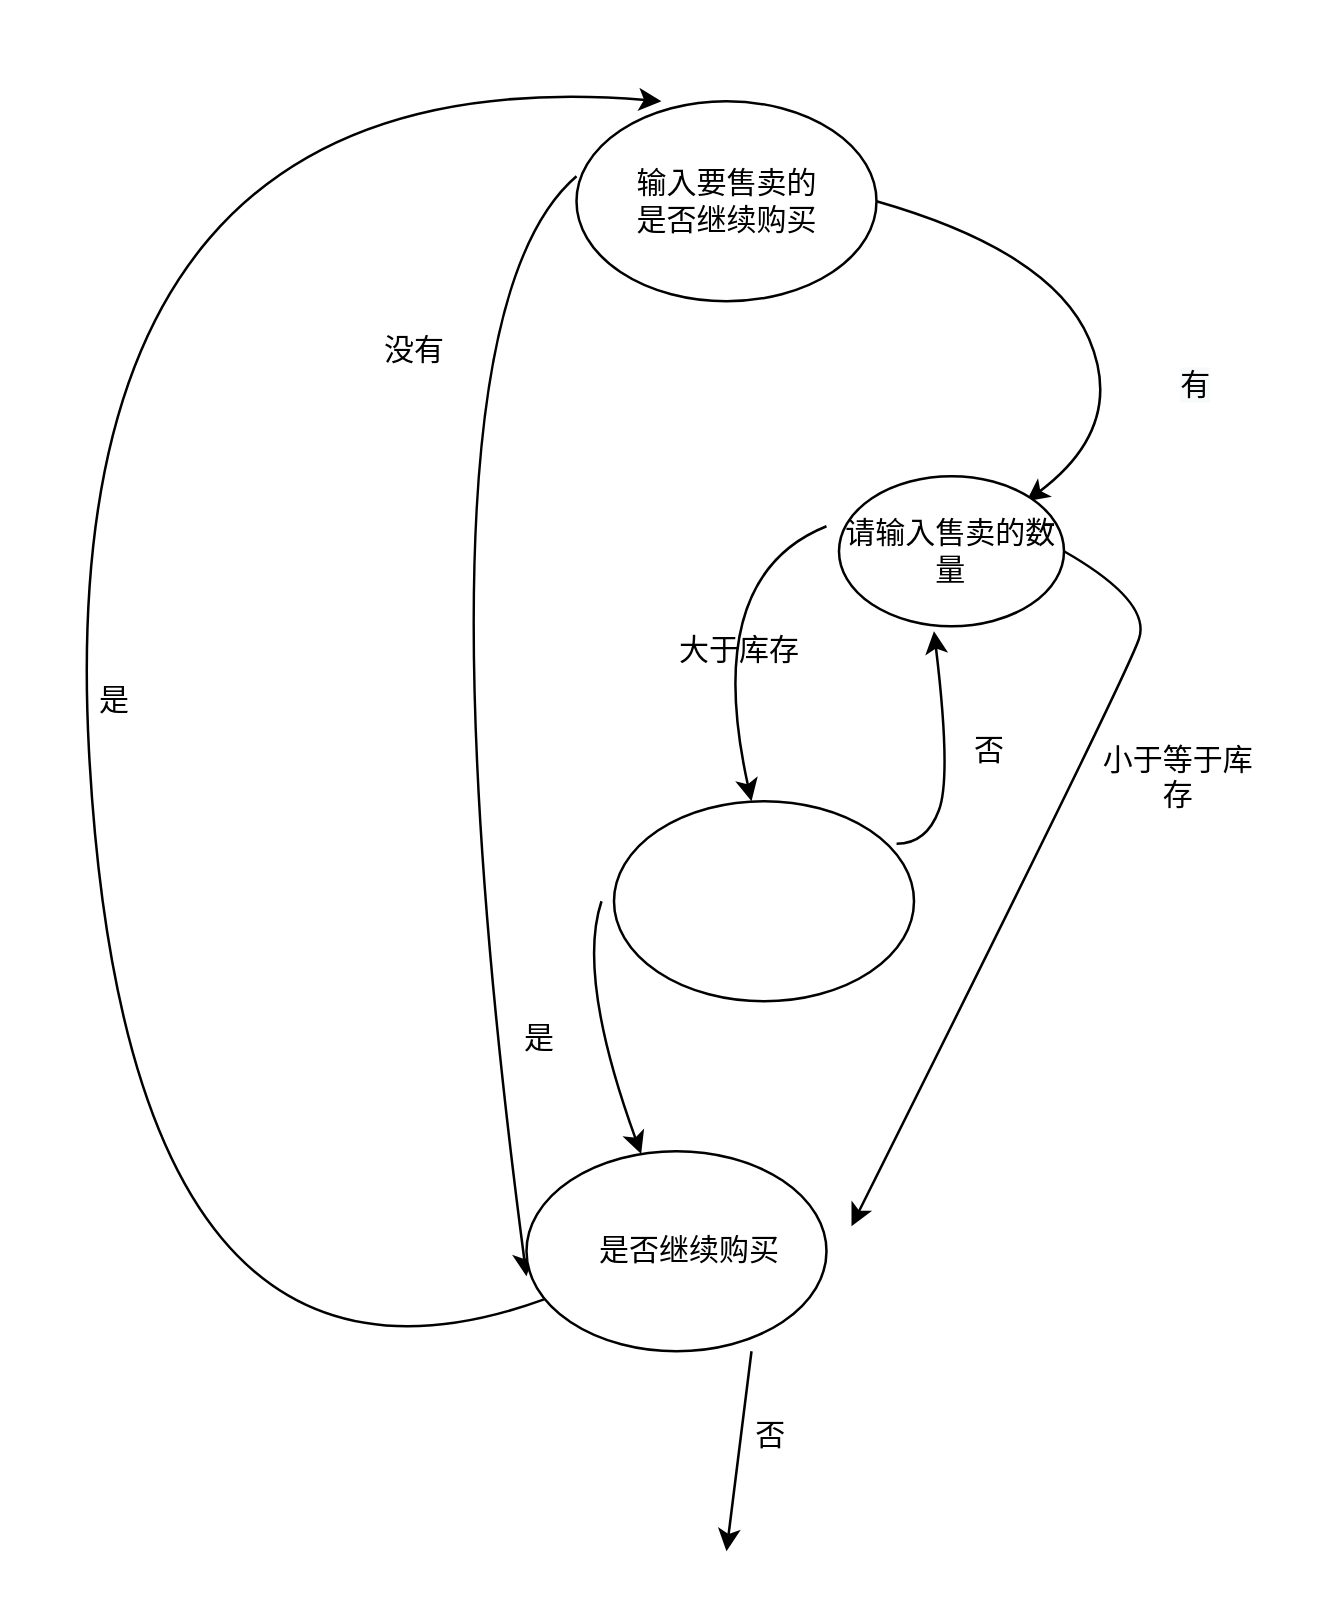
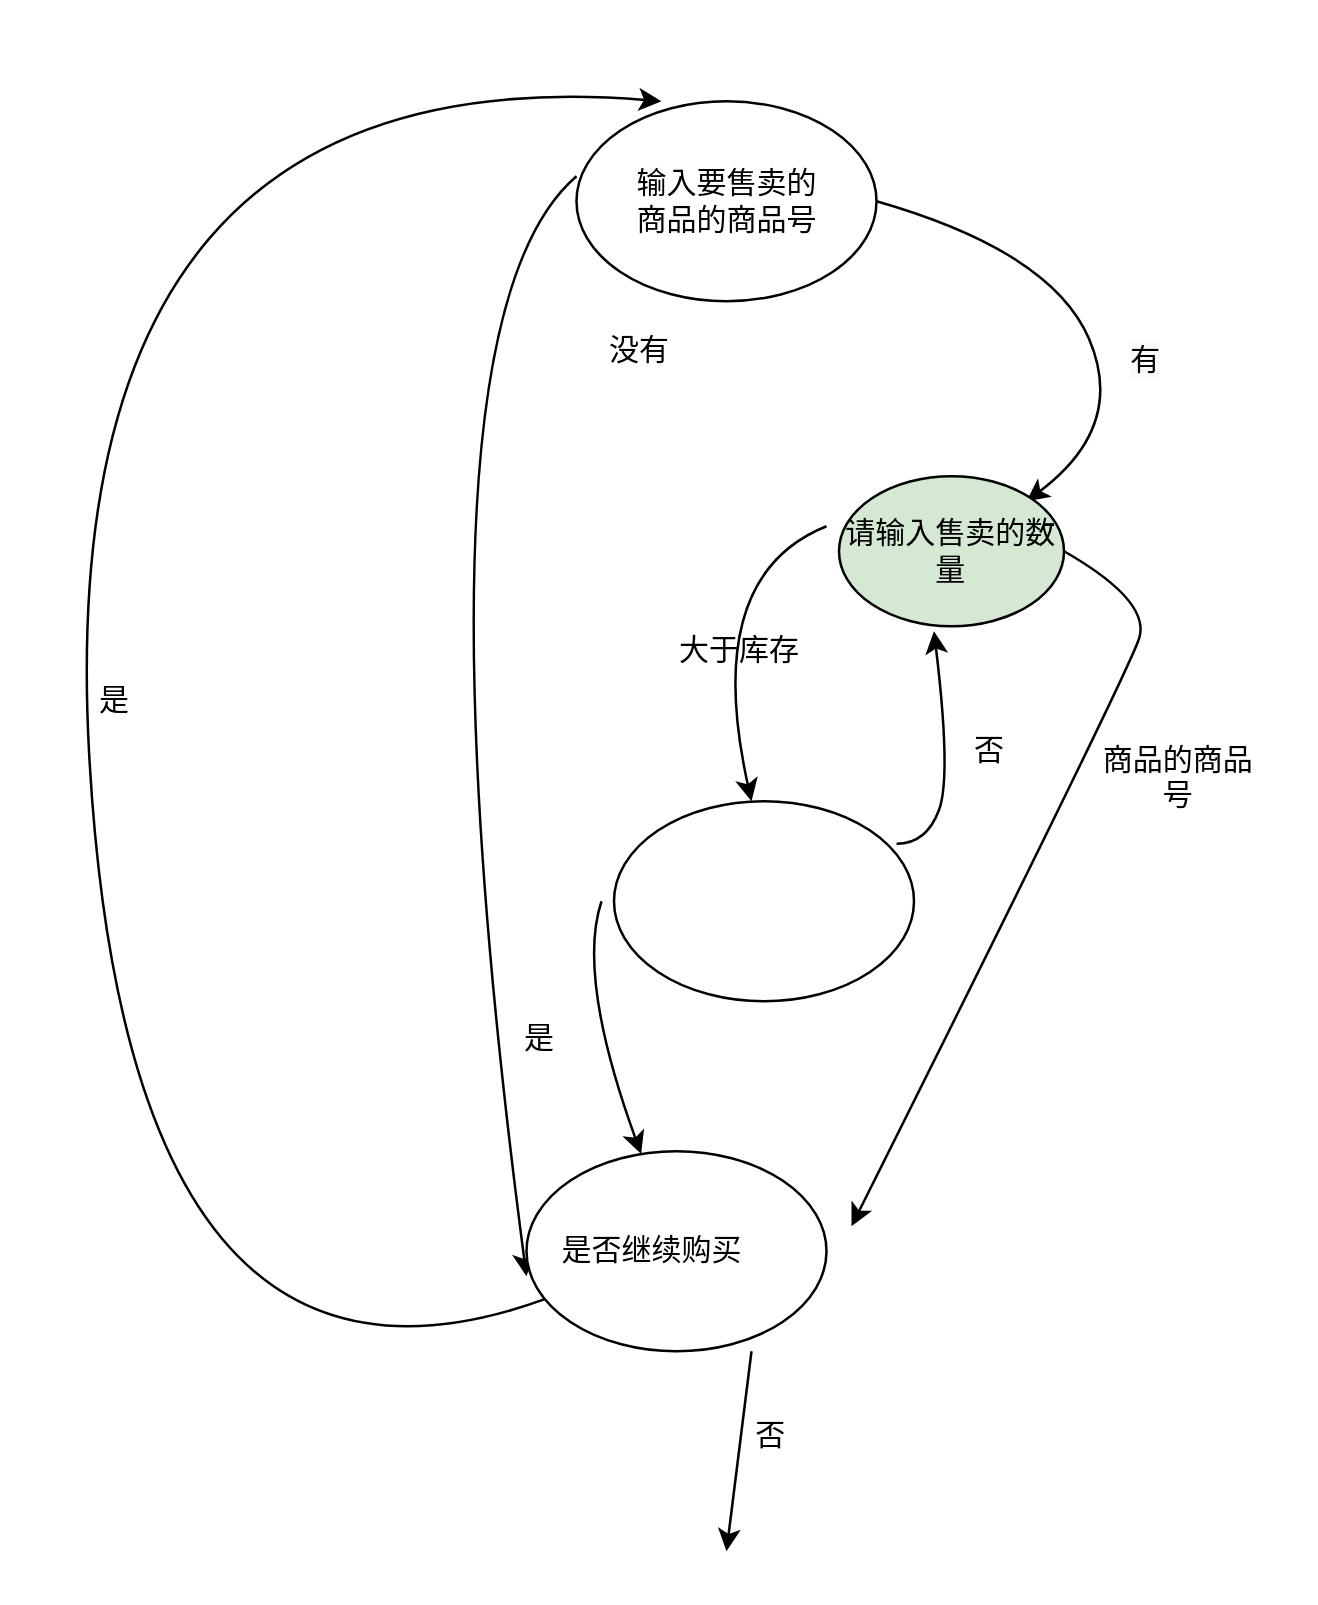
(728, 201) -> (728, 201)
(414, 351) -> (639, 351)
(1226, 389) -> (1176, 364)
(951, 551) -> (951, 551)
(1179, 780) -> (1179, 780)
(689, 1251) -> (651, 1251)
